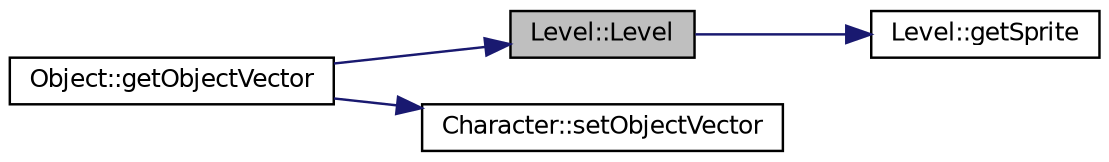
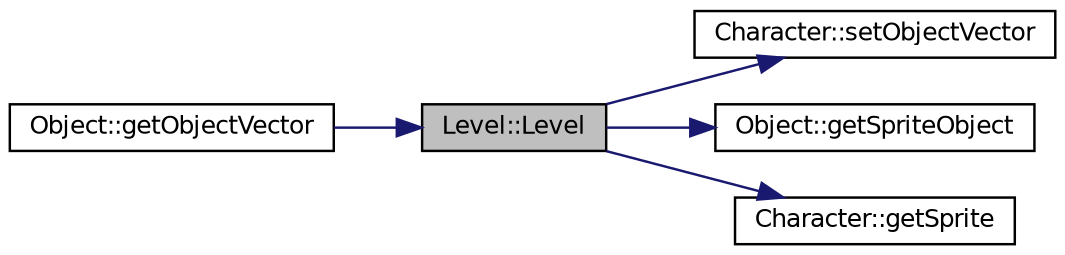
(985, 34) -> (875, 221)
(365, 102) -> (683, 84)
none -> (875, 128)
